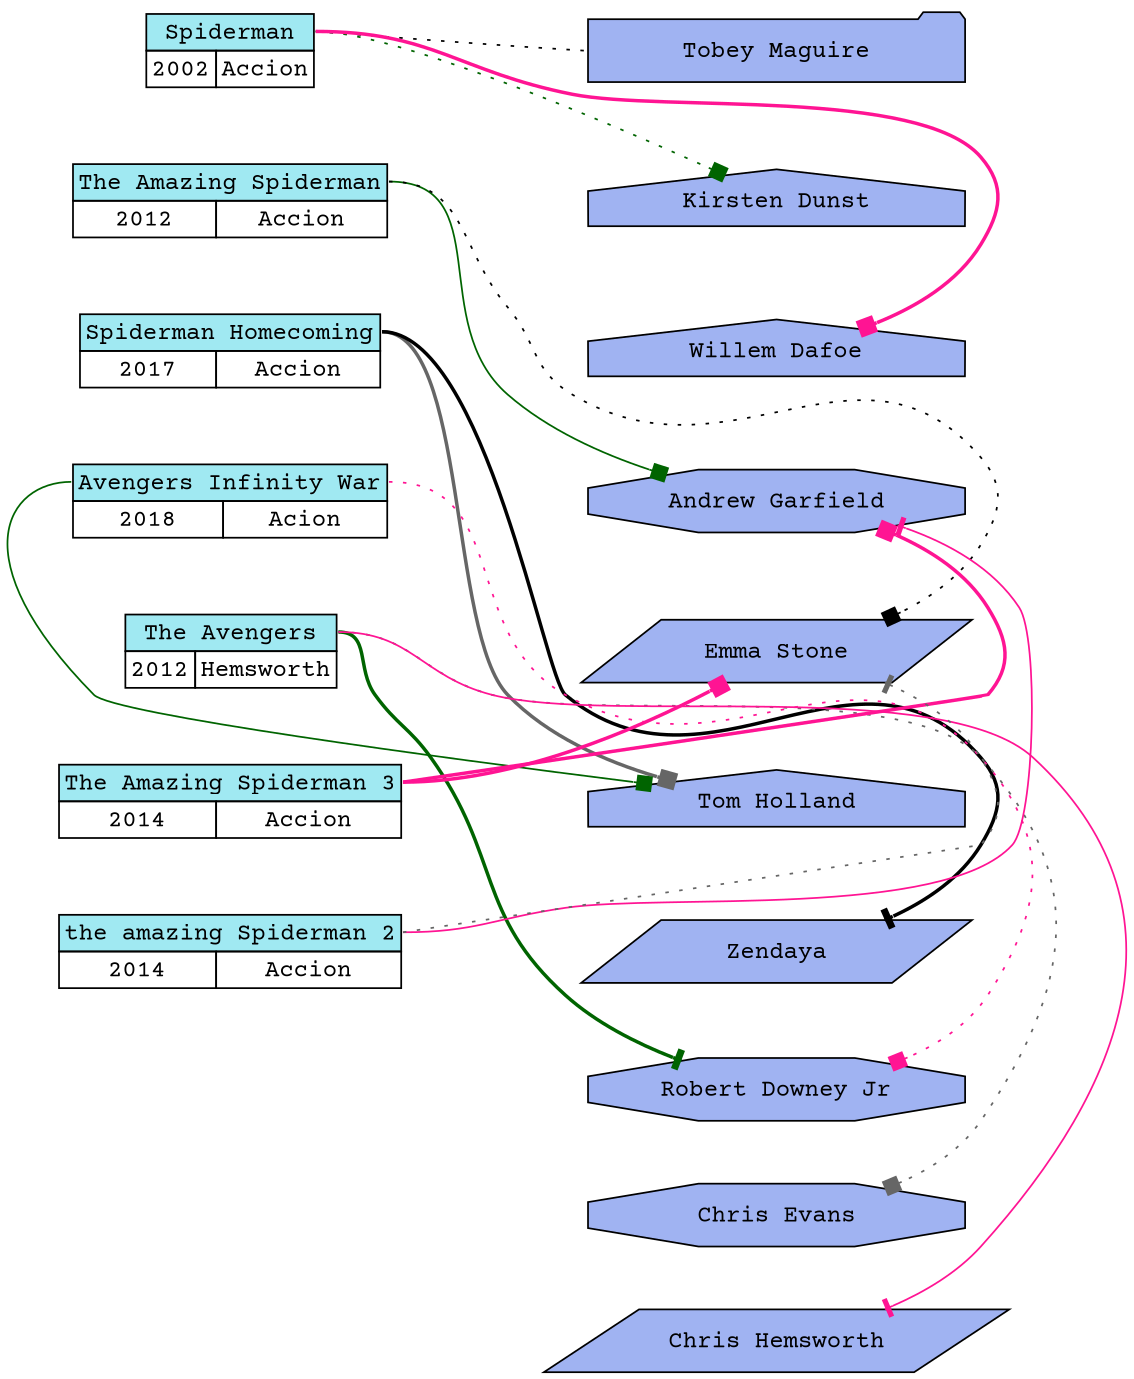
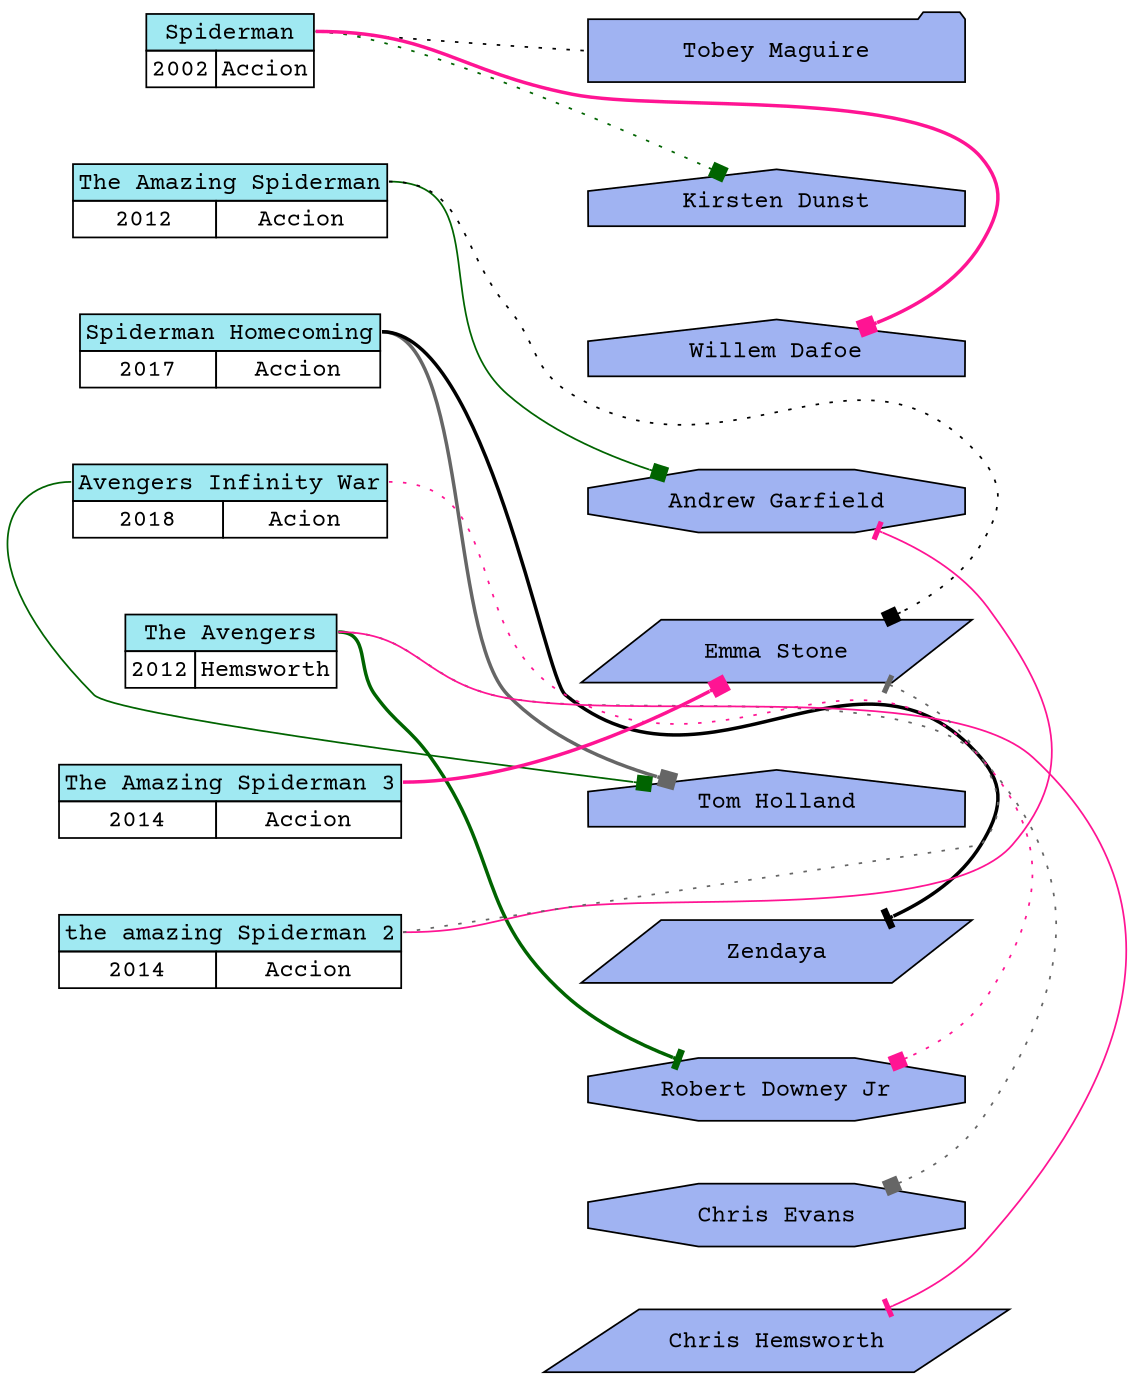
(821, 720) -> none
